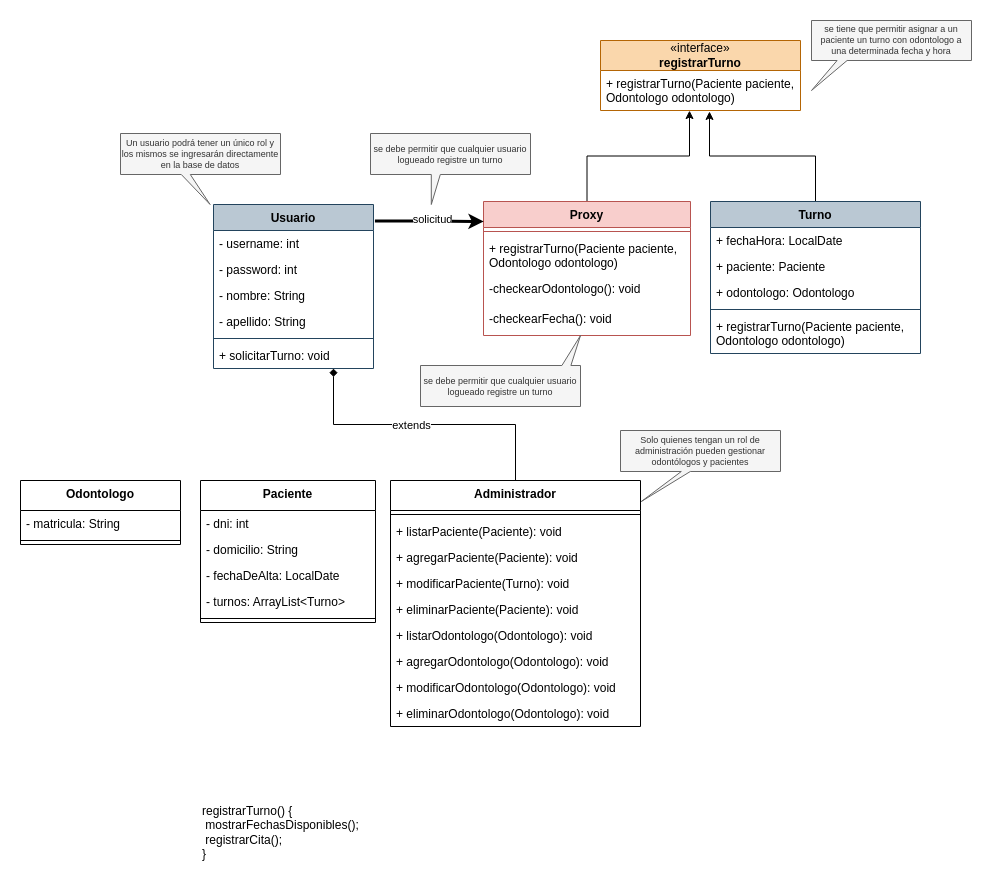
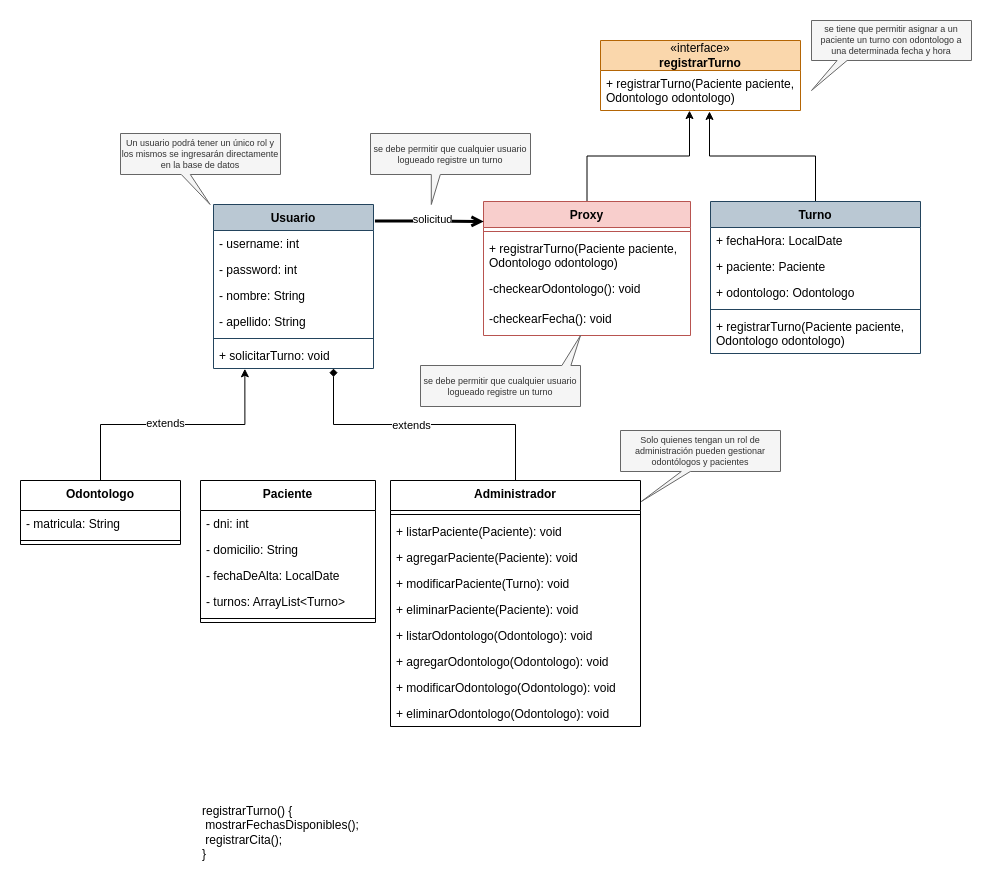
(471, 221) -> (471, 221)
none -> (169, 425)
